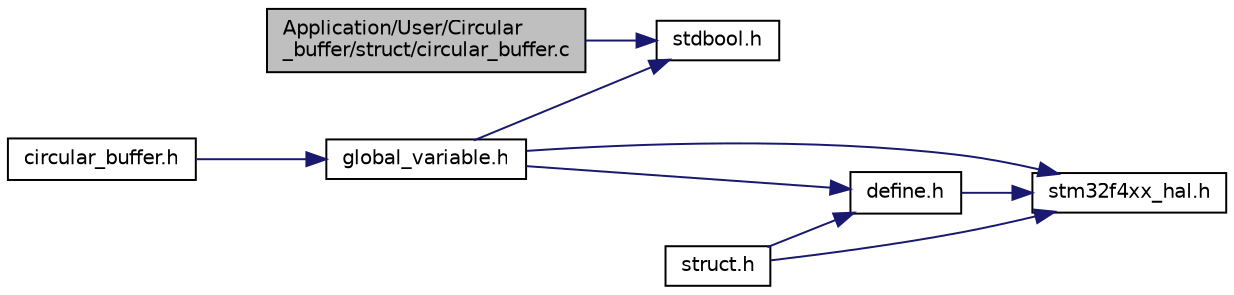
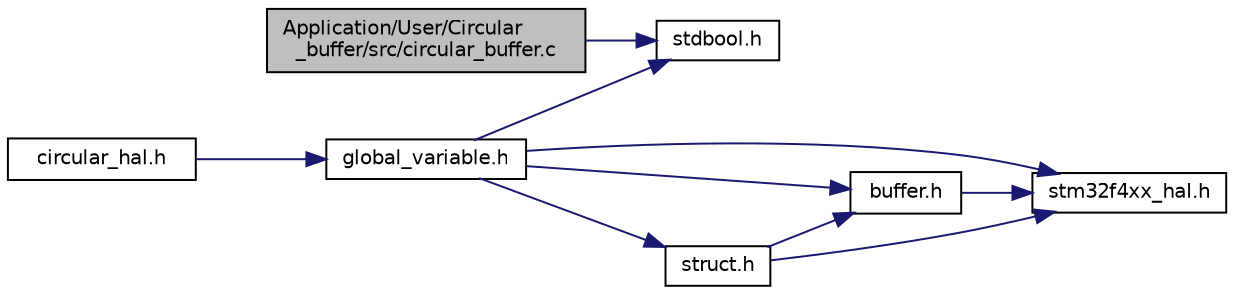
(426, 41) -> (426, 41)
(102, 159) -> (102, 159)
(906, 193) -> (906, 193)
none -> (562, 209)
